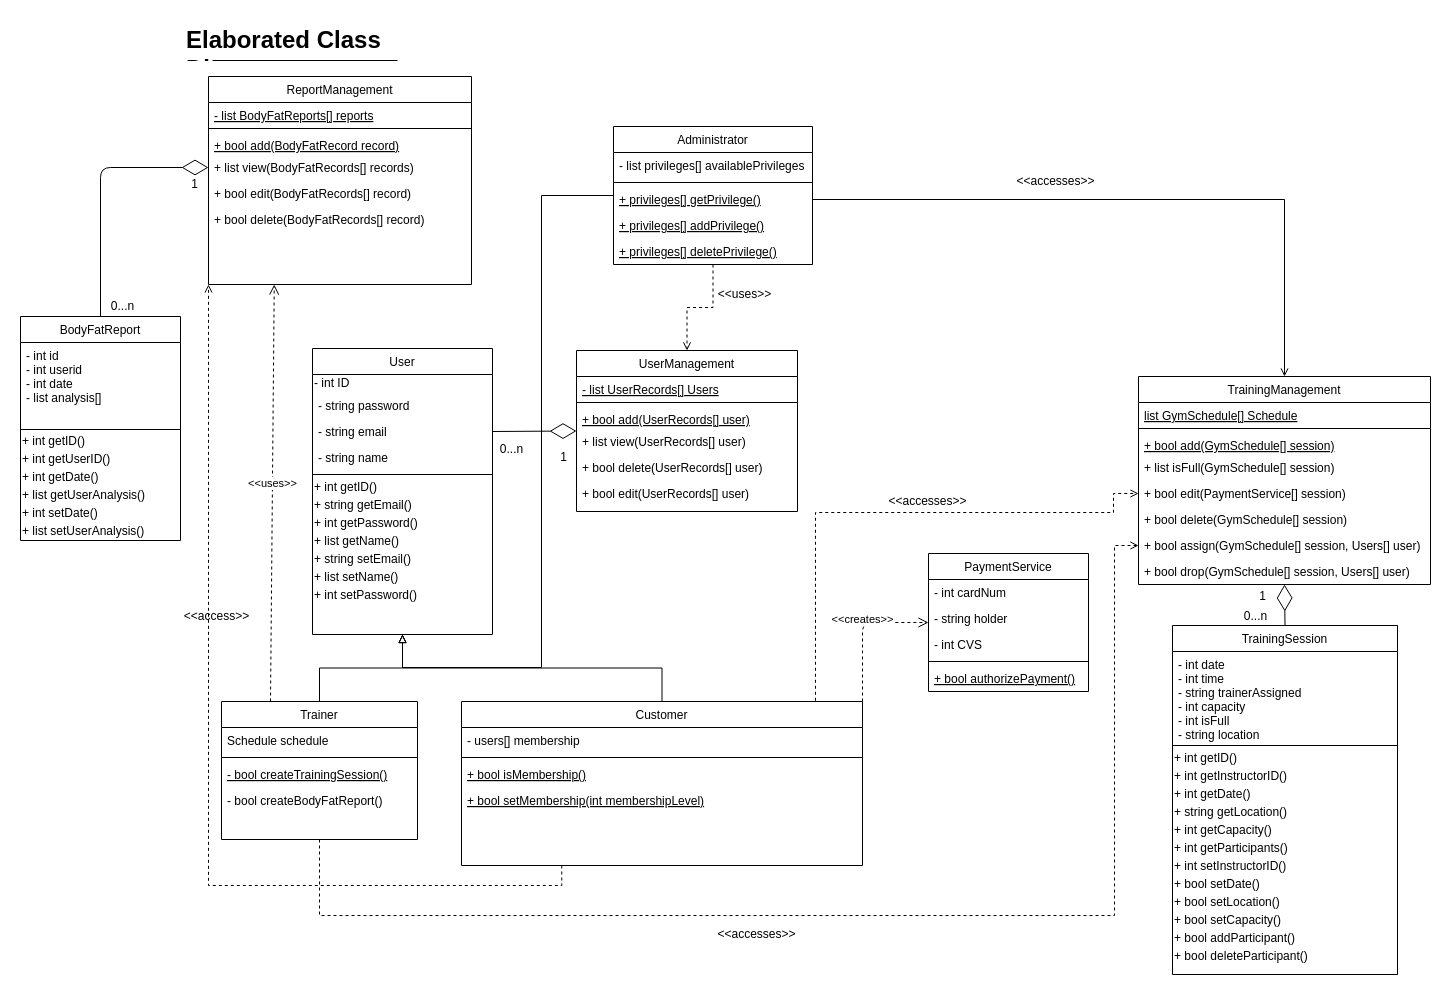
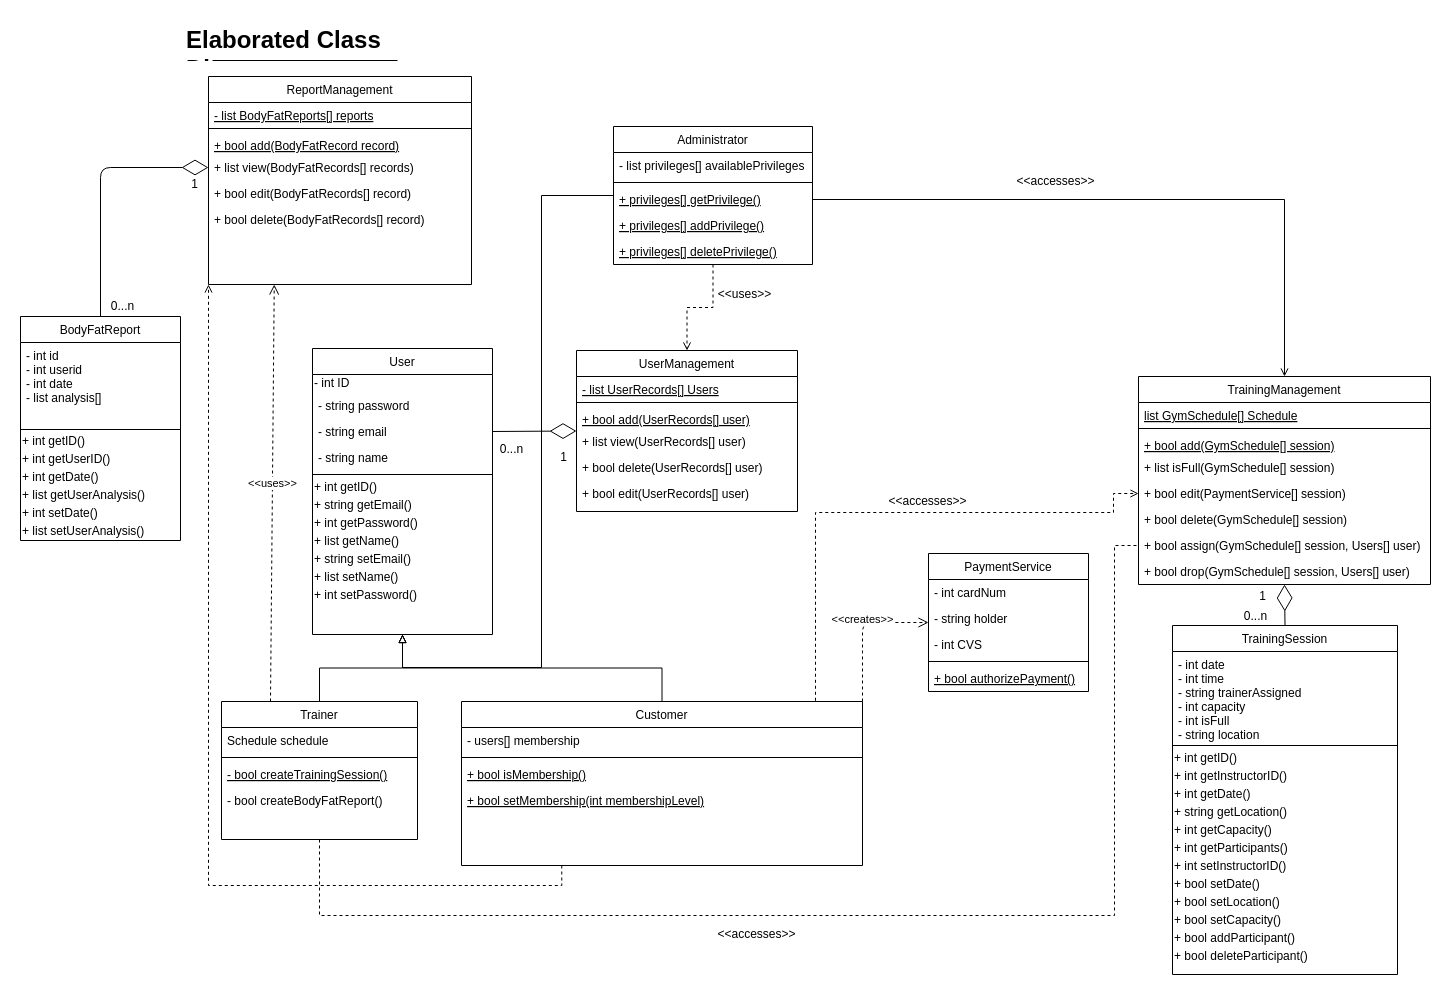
(1132, 546) -> (1133, 546)
(217, 617) -> none
